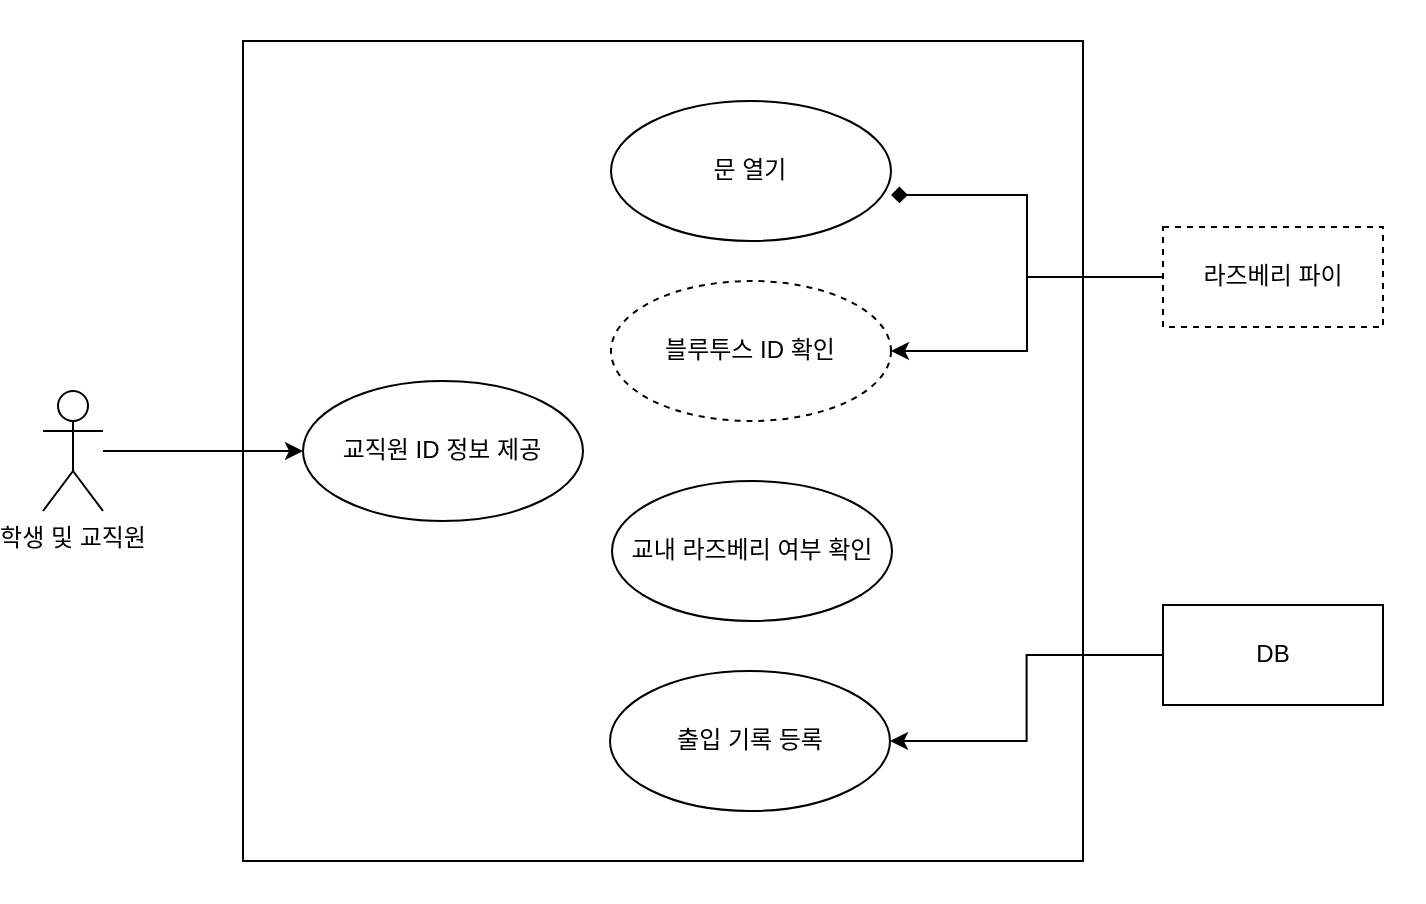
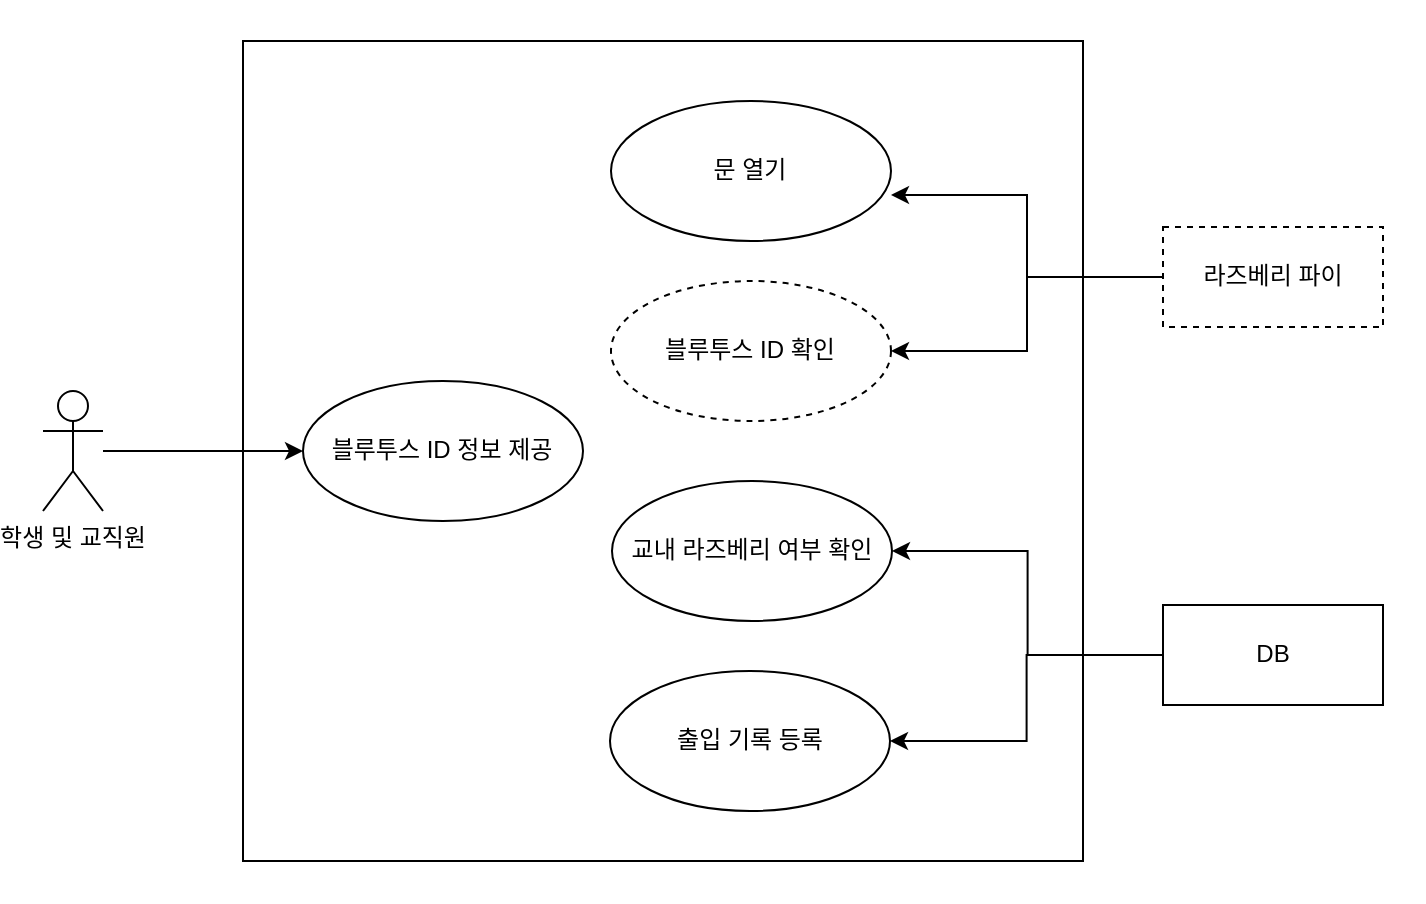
(907, 195) -> (906, 195)
(443, 451) -> (443, 451)
none -> (1017, 551)
